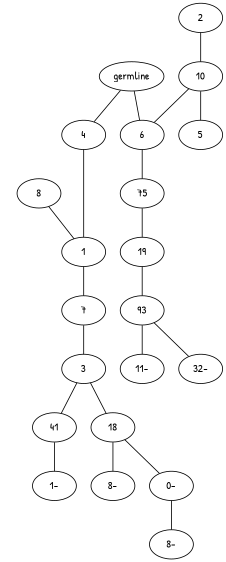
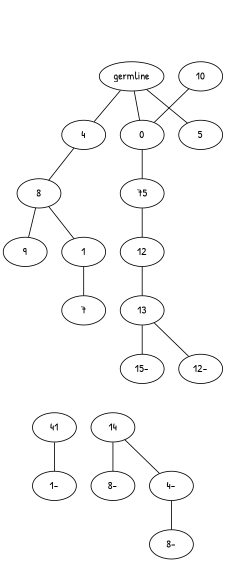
(201, 18) -> none
(201, 106) -> (165, 105)
(142, 135) -> (142, 135)
(84, 193) -> (61, 164)
none -> (25, 252)
(142, 252) -> (142, 252)
(142, 310) -> (142, 310)
(84, 369) -> none
(142, 369) -> (142, 369)
(201, 369) -> (201, 369)
(113, 427) -> (113, 427)
(171, 486) -> (171, 486)
